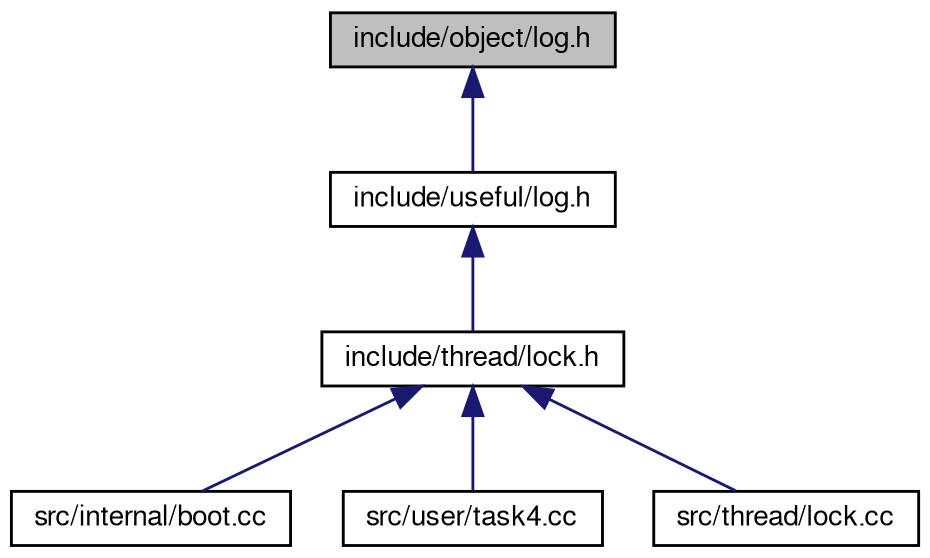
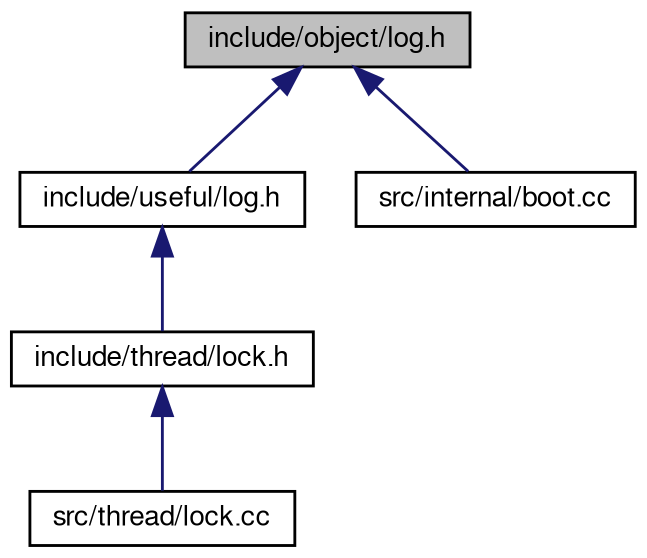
(299, 445) -> (422, 129)
(473, 518) -> none
